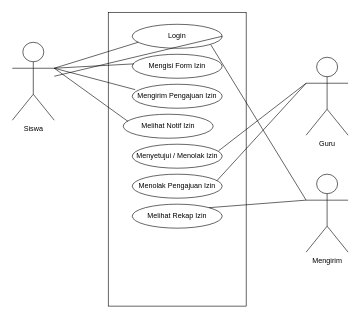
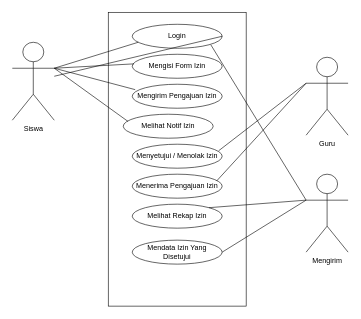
(177, 186) -> (177, 186)
none -> (263, 227)
none -> (177, 252)
